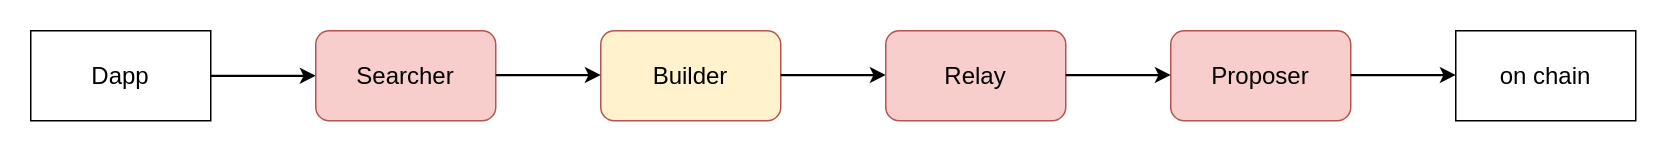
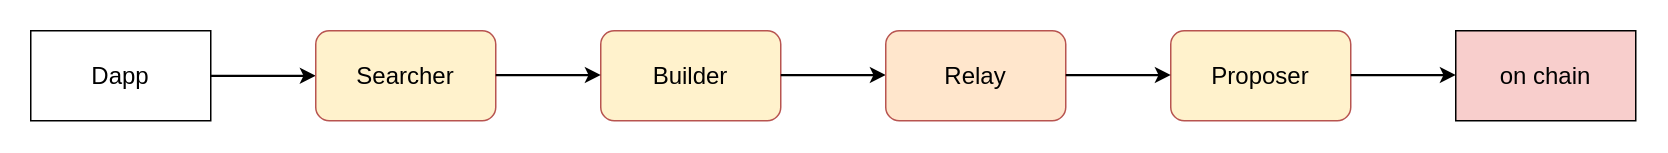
(406, 76) -> (406, 76)
(976, 76) -> (976, 76)
(1261, 76) -> (1261, 76)
(1546, 76) -> (1546, 76)
